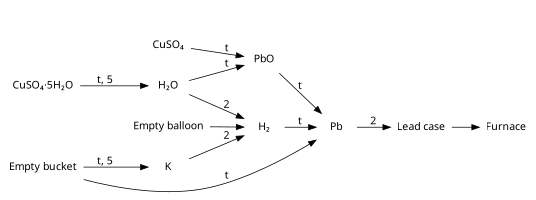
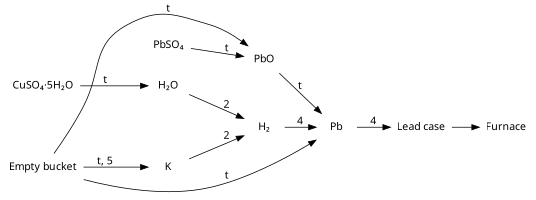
(169, 45) -> (169, 45)
(213, 74) -> (115, 33)
(105, 80) -> (105, 80)
(300, 122) -> (300, 122)
(374, 122) -> (374, 122)
(169, 126) -> none
